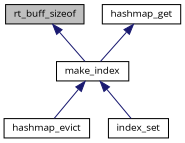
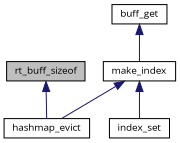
(142, 14) -> (139, 14)
(72, 47) -> (46, 105)
